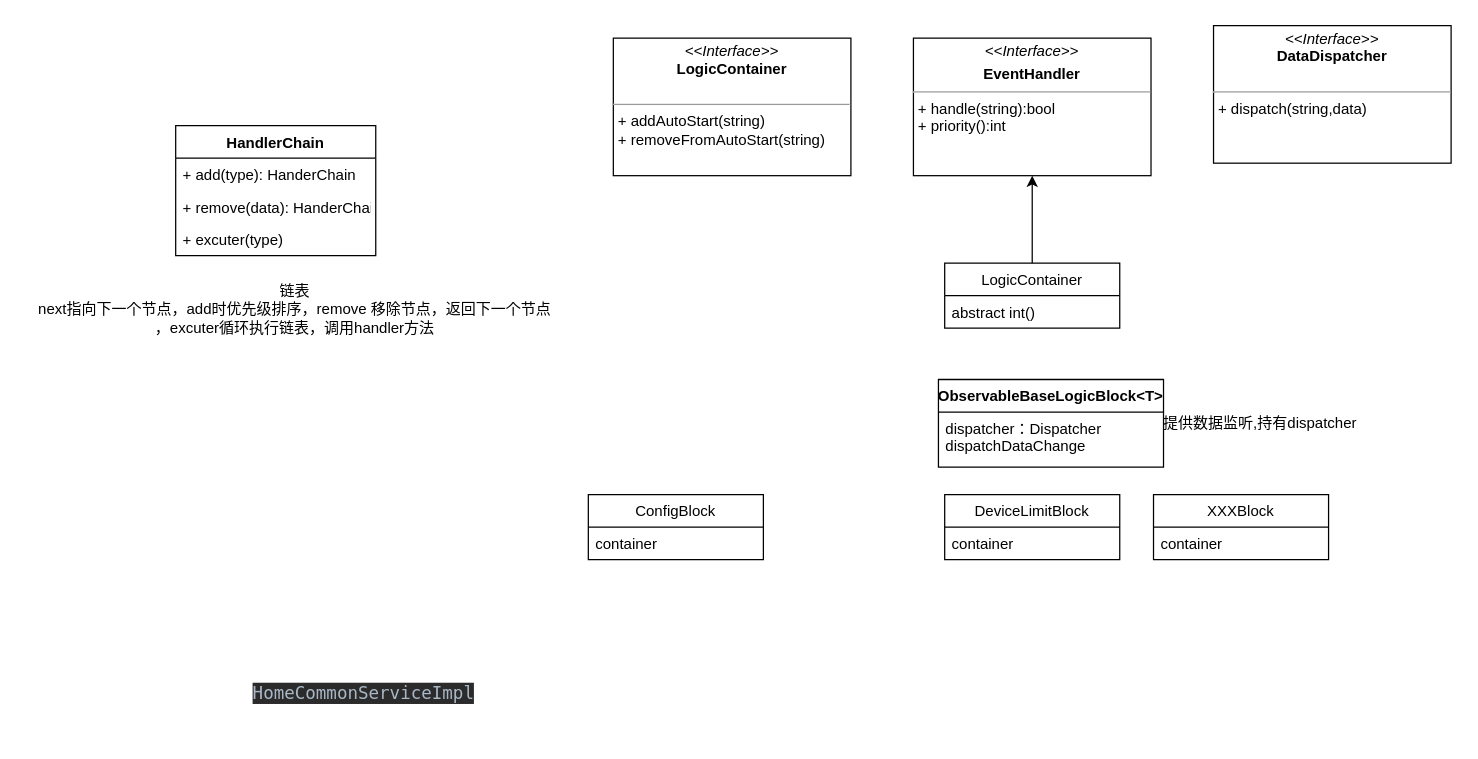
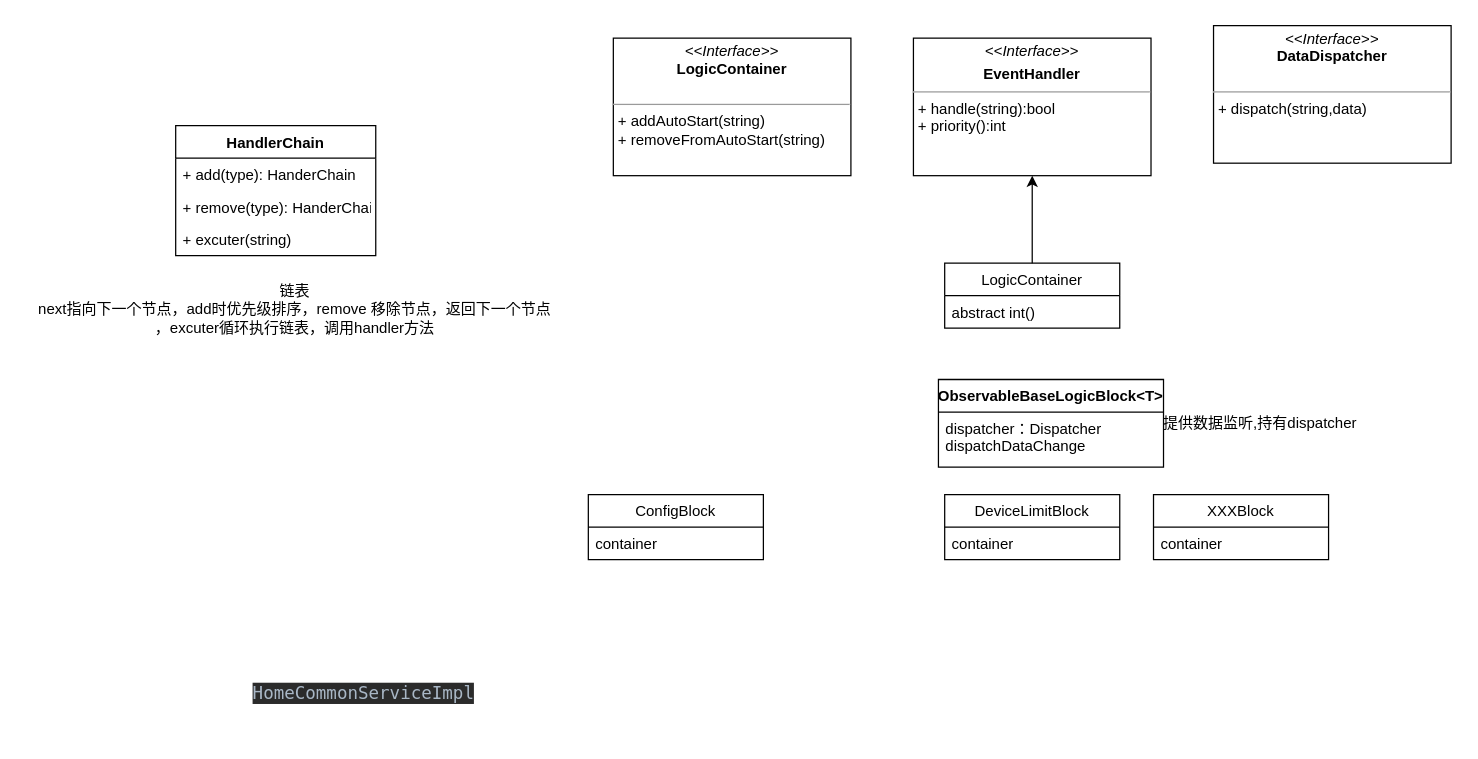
(288, 208) -> (288, 208)
(244, 240) -> (250, 240)
